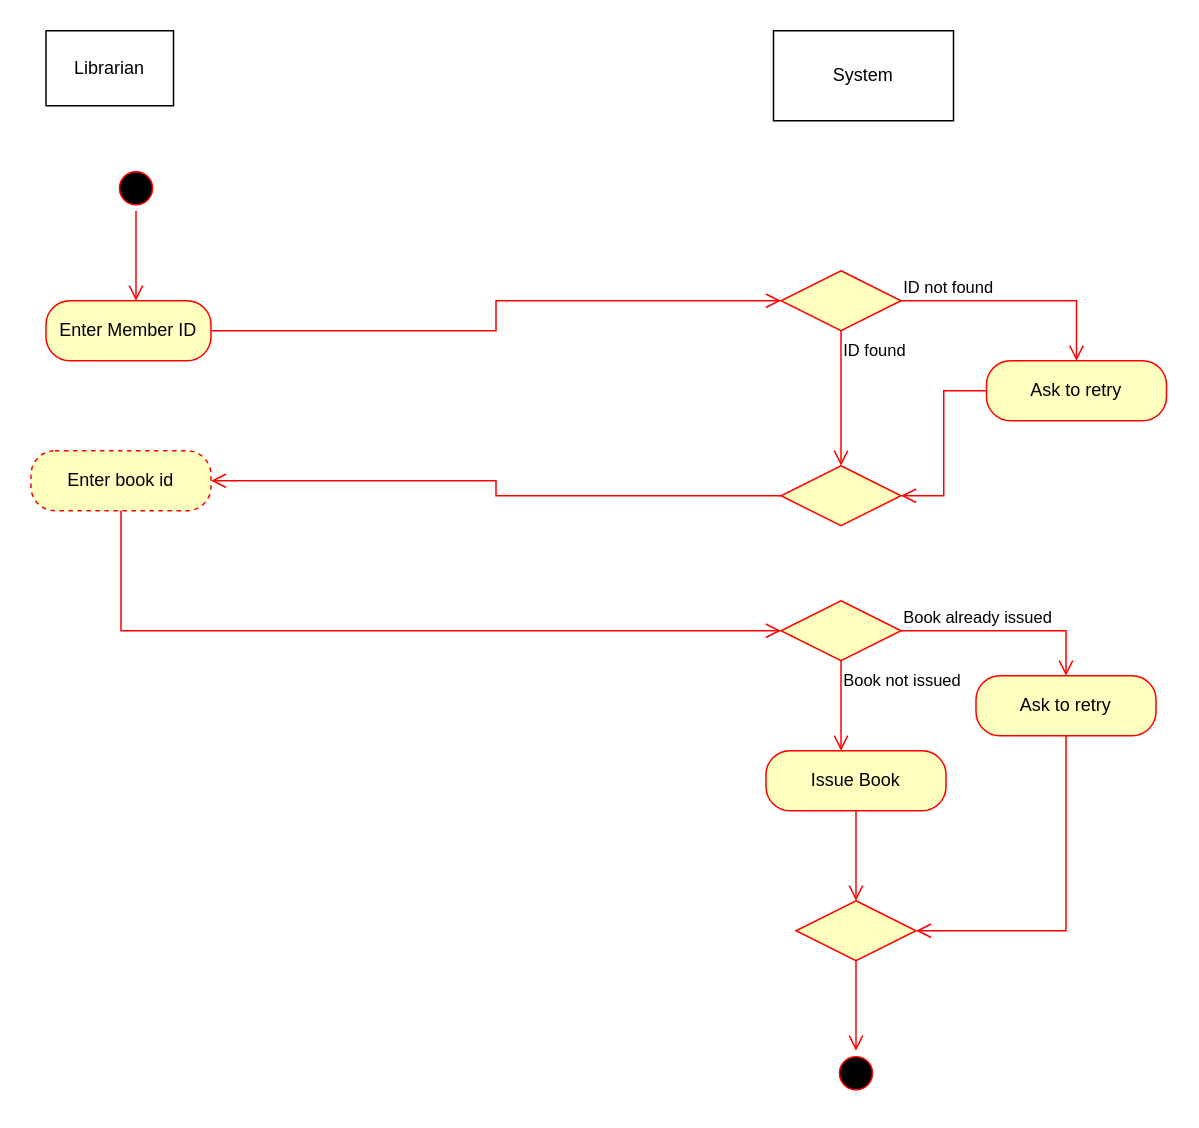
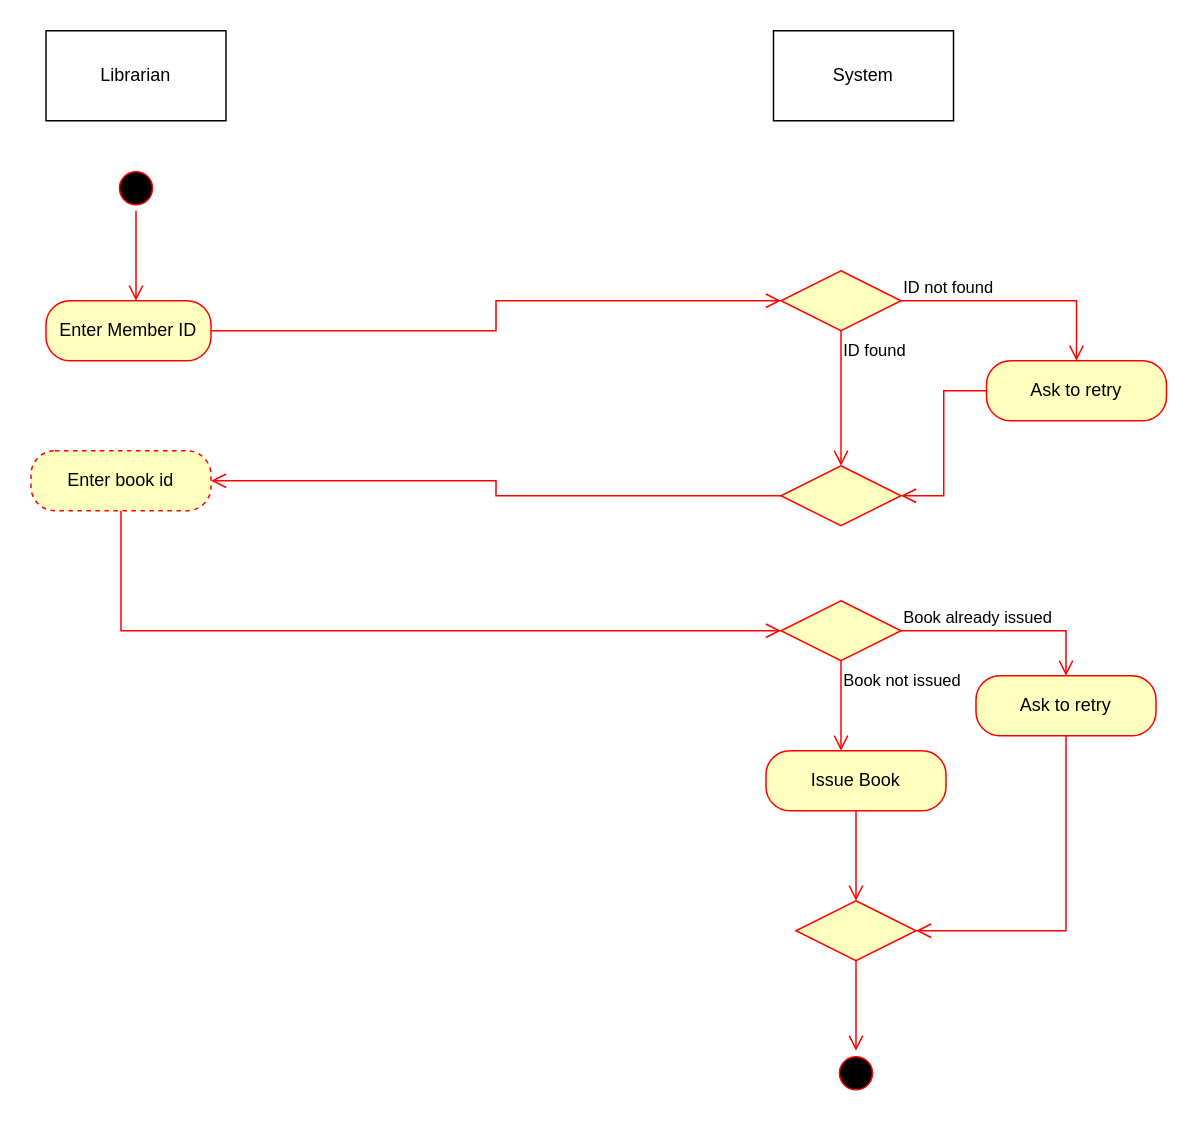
(110, 68) -> (136, 76)
